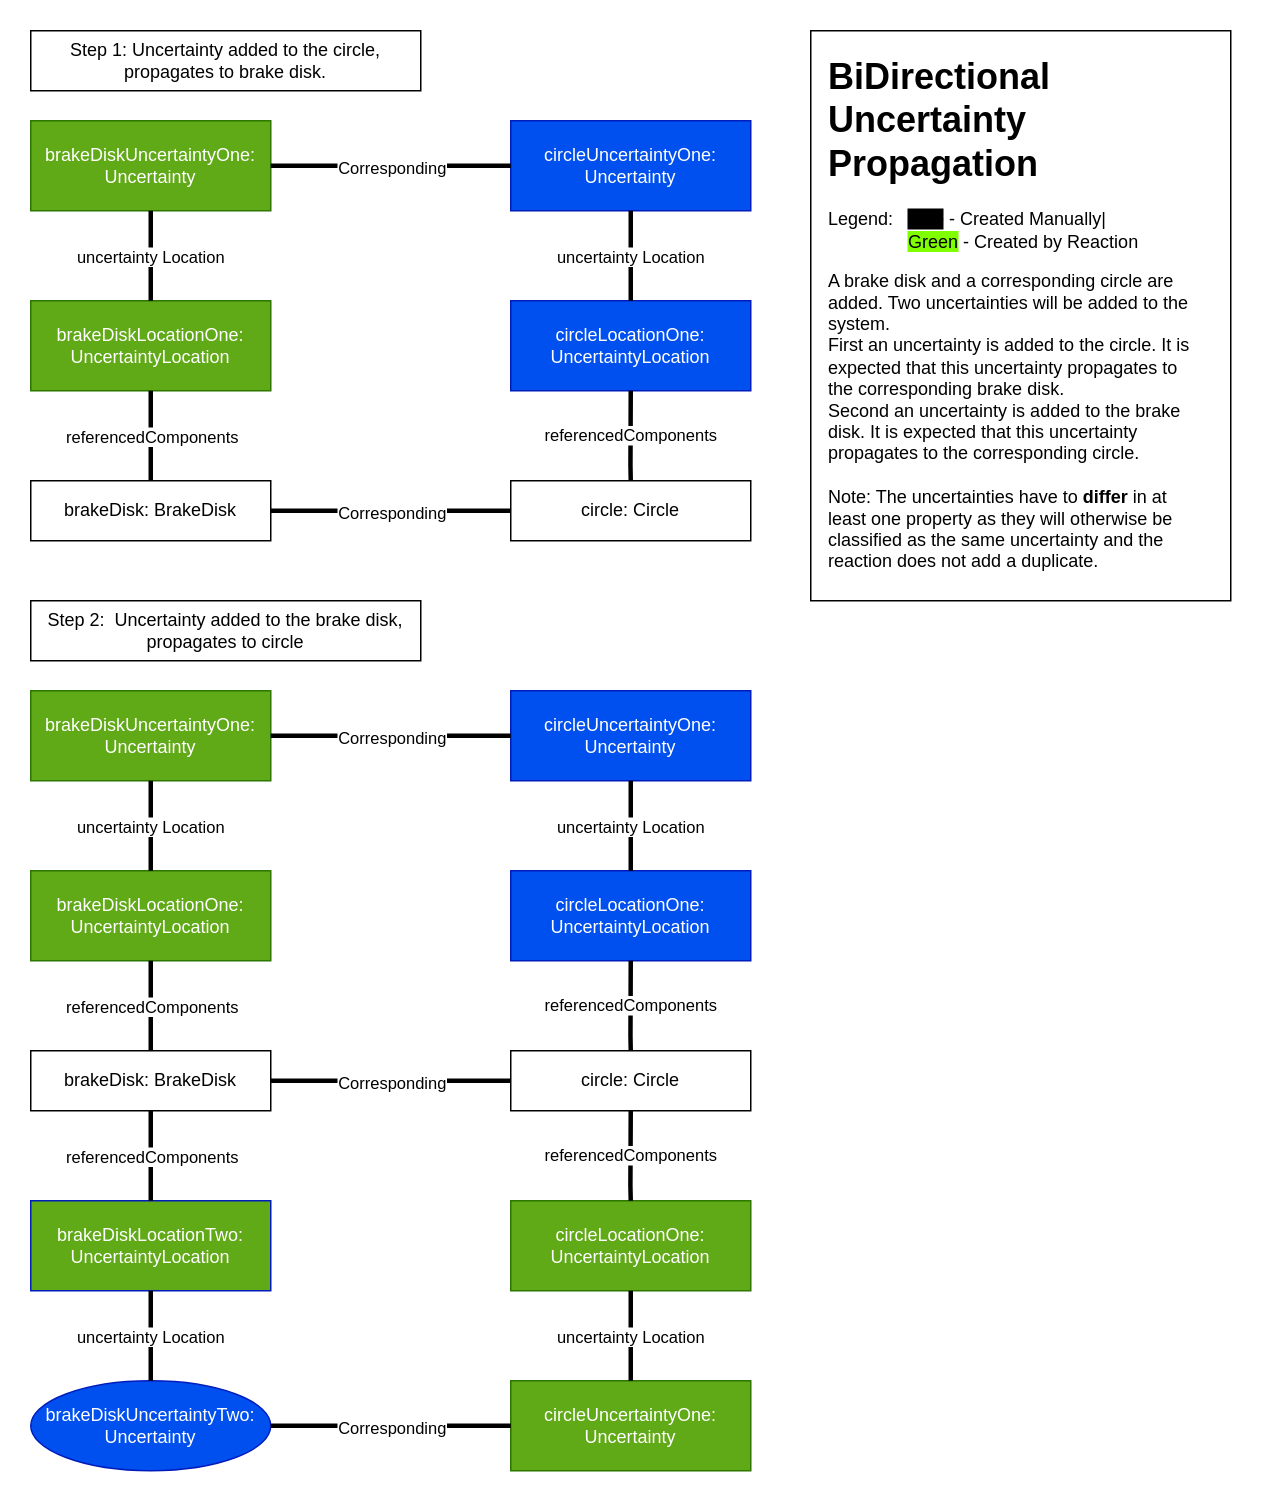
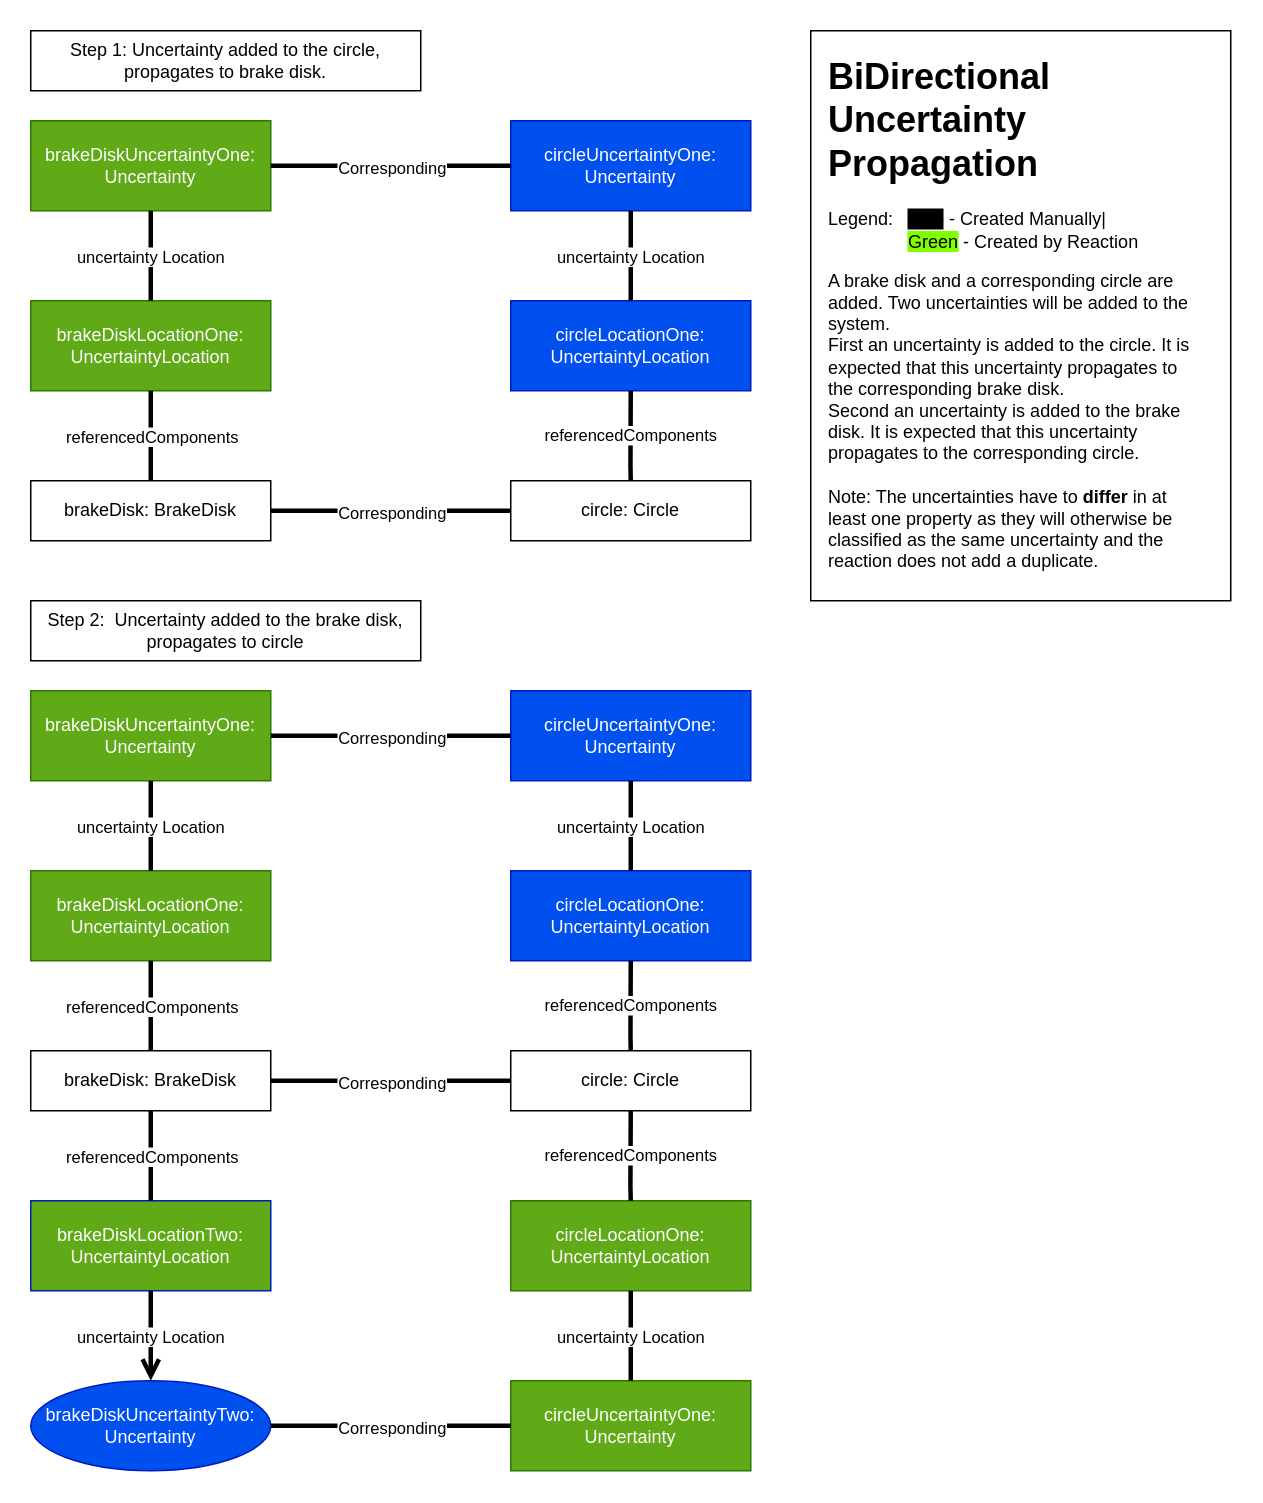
(151, 1372) -> (151, 1367)
